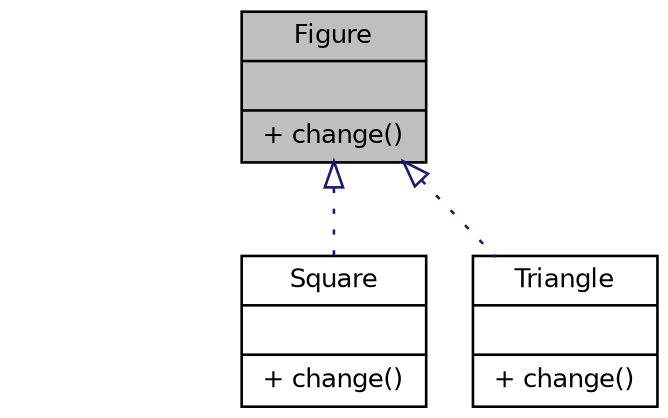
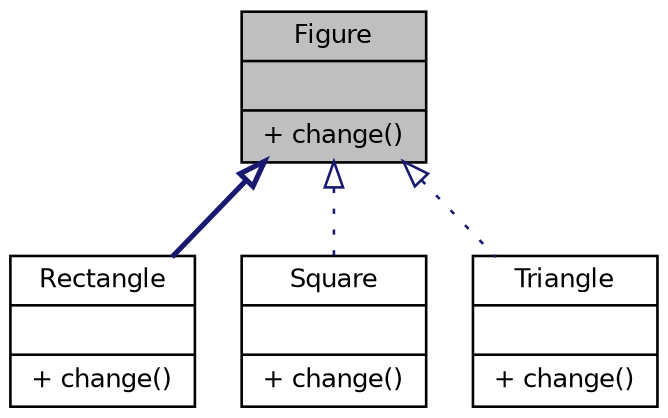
none -> (103, 331)
